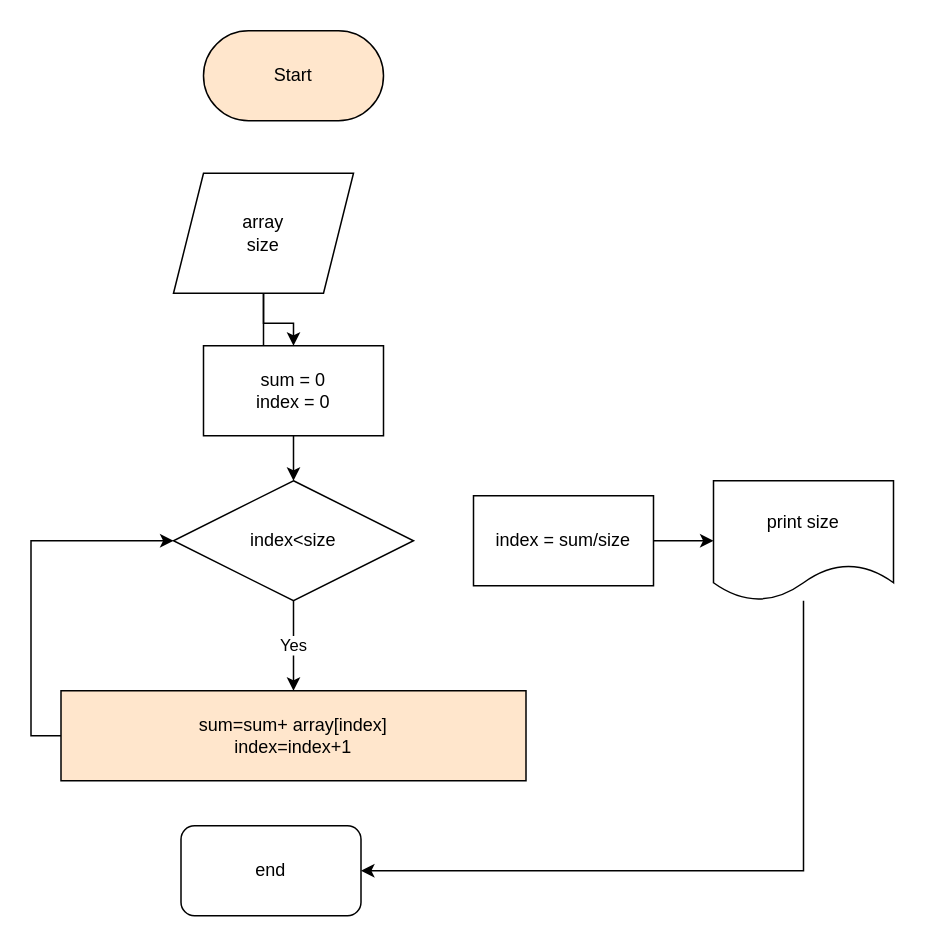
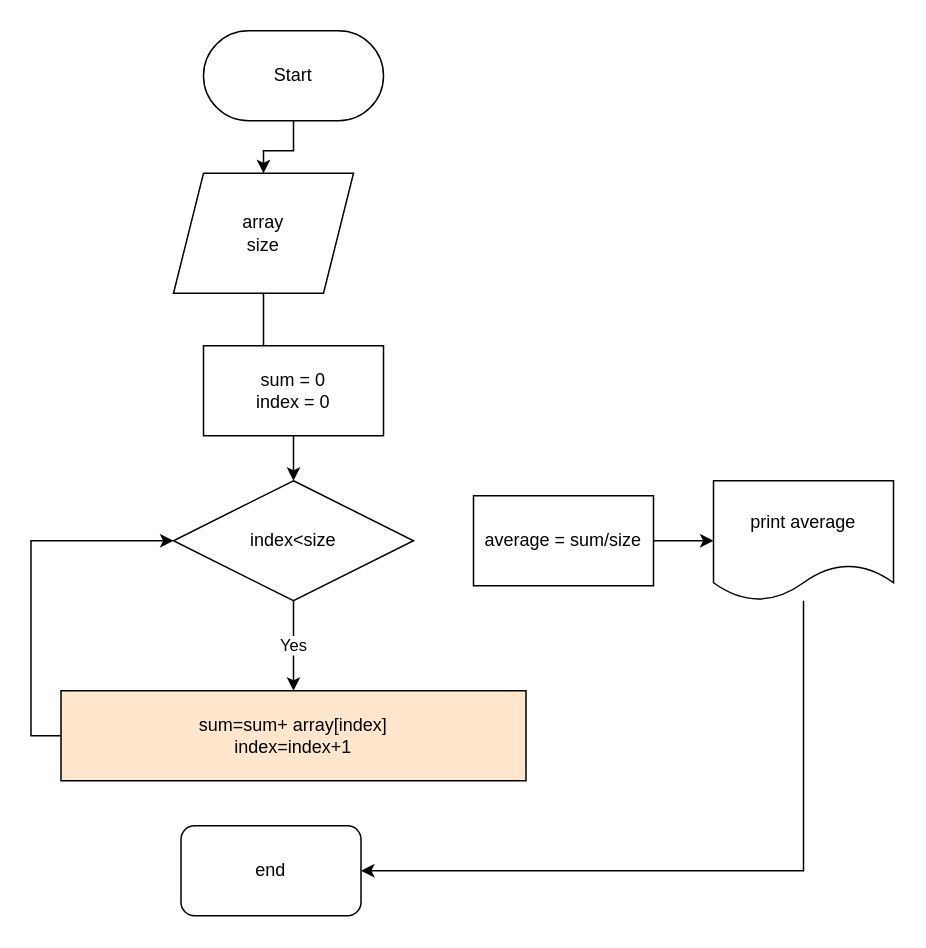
(293, 76) -> (293, 76)
none -> (287, 151)
(285, 323) -> none
(803, 523) -> (803, 523)
(563, 541) -> (563, 541)
